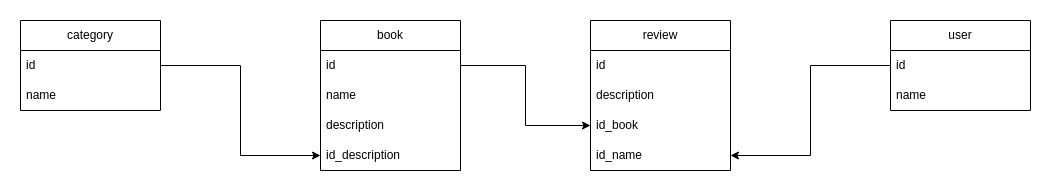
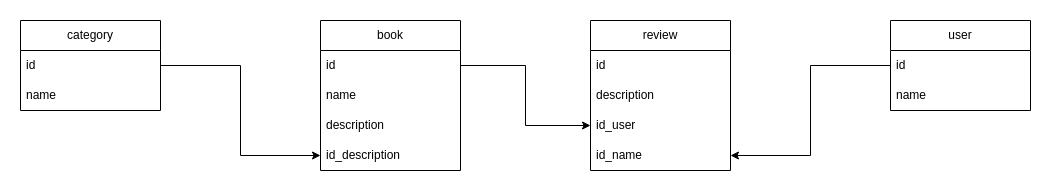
(618, 126) -> (618, 126)
